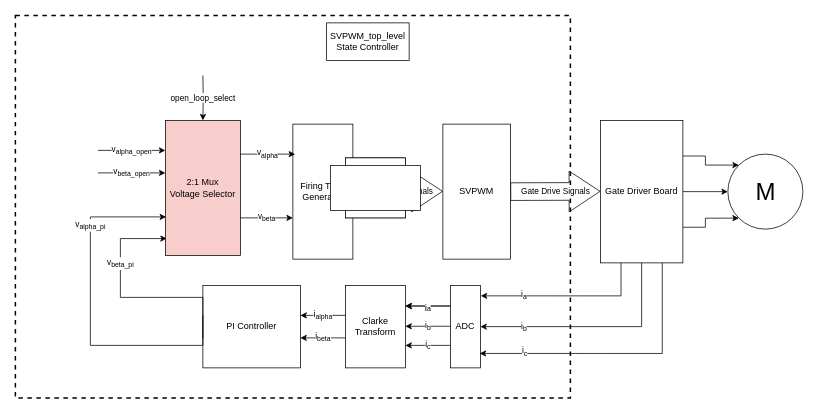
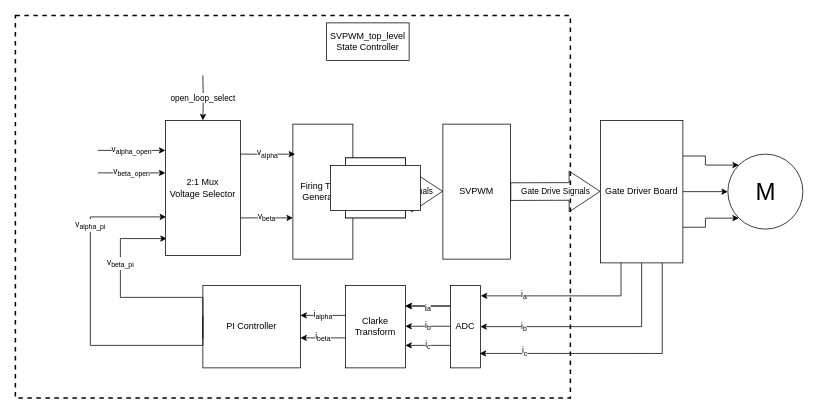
(203, 188) -> (203, 188)
